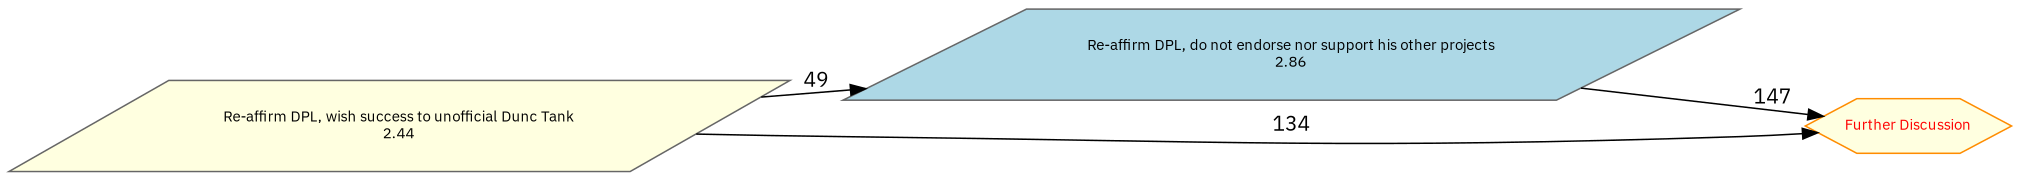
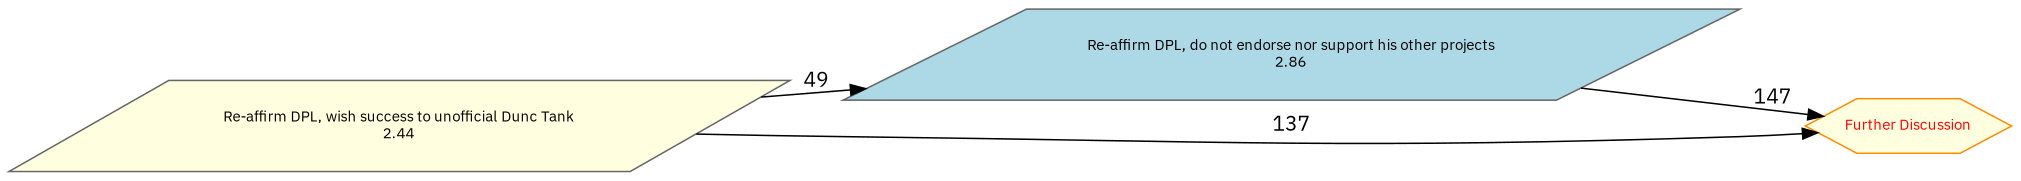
(1291, 125) -> (1291, 125)
